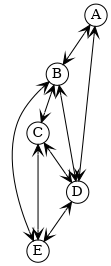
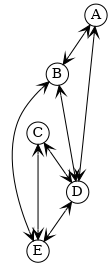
(48, 104) -> none
